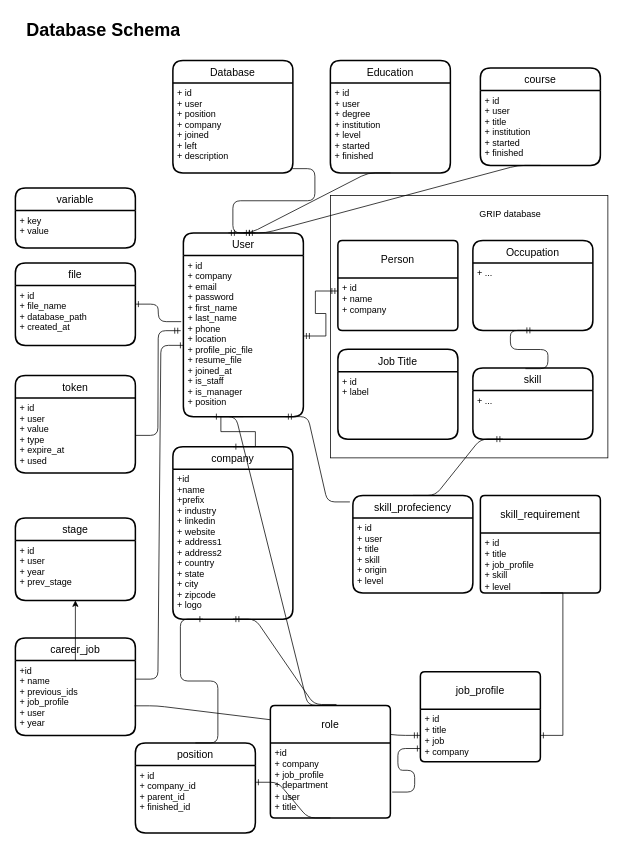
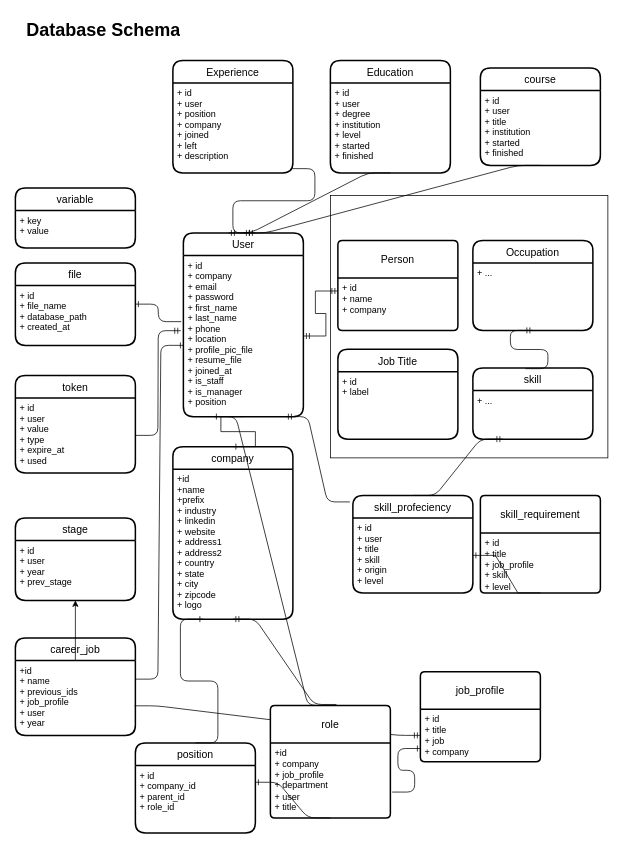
(233, 72) -> (233, 72)
(510, 214) -> none
(563, 674) -> (501, 564)
(147, 776) -> (147, 776)
